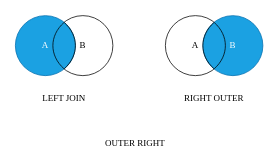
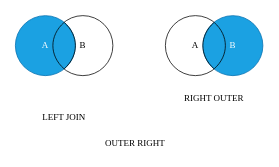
(64, 98) -> (64, 117)
